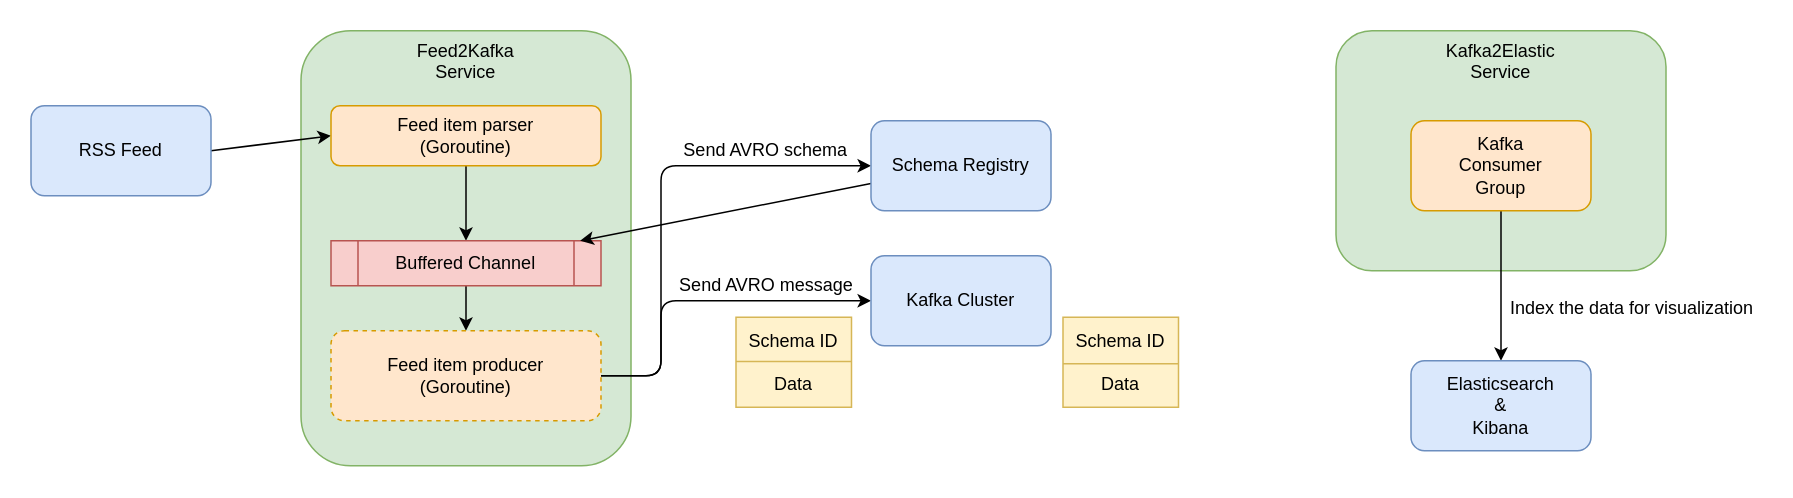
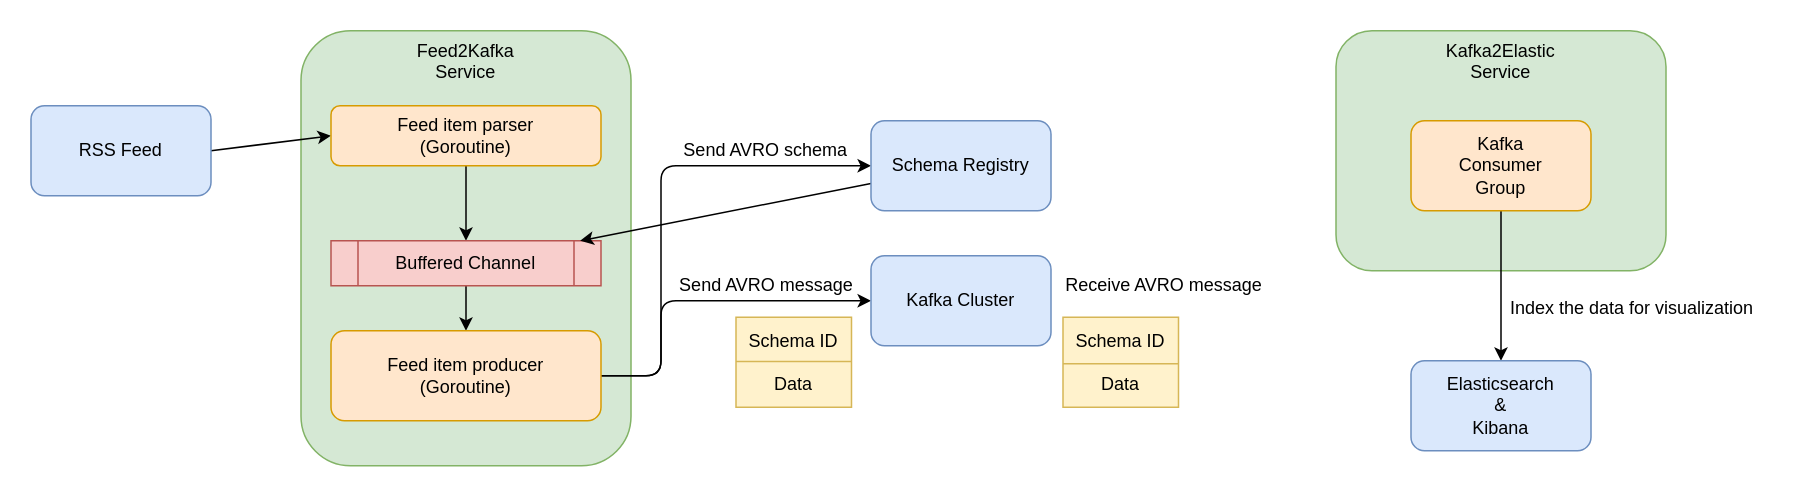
none -> (1163, 286)
(466, 376) -> (466, 376)
